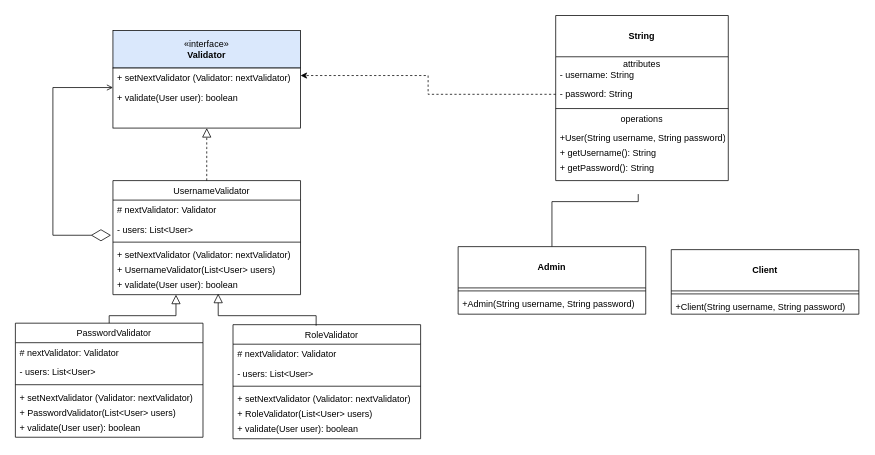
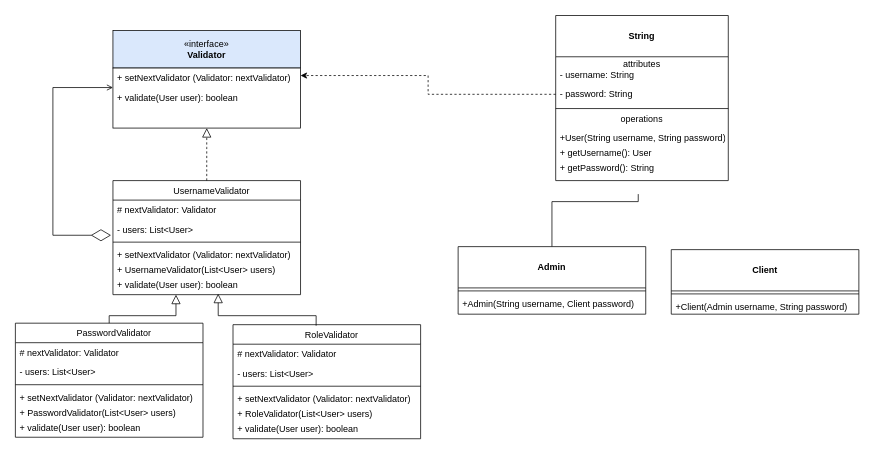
(613, 153) -> (609, 153)
(555, 304) -> (553, 304)
(769, 307) -> (766, 307)
